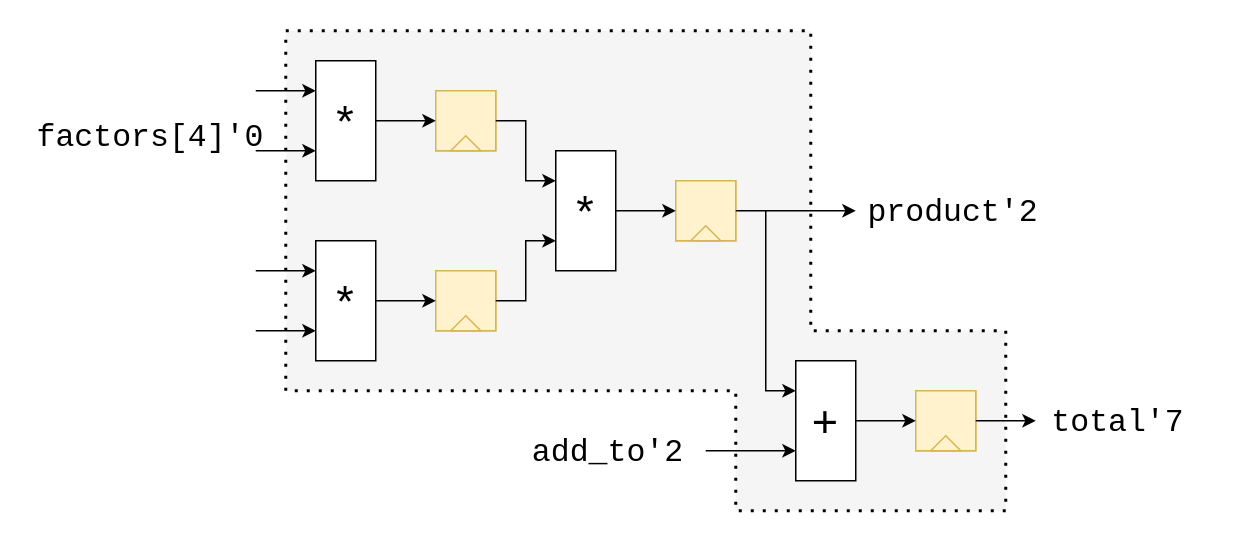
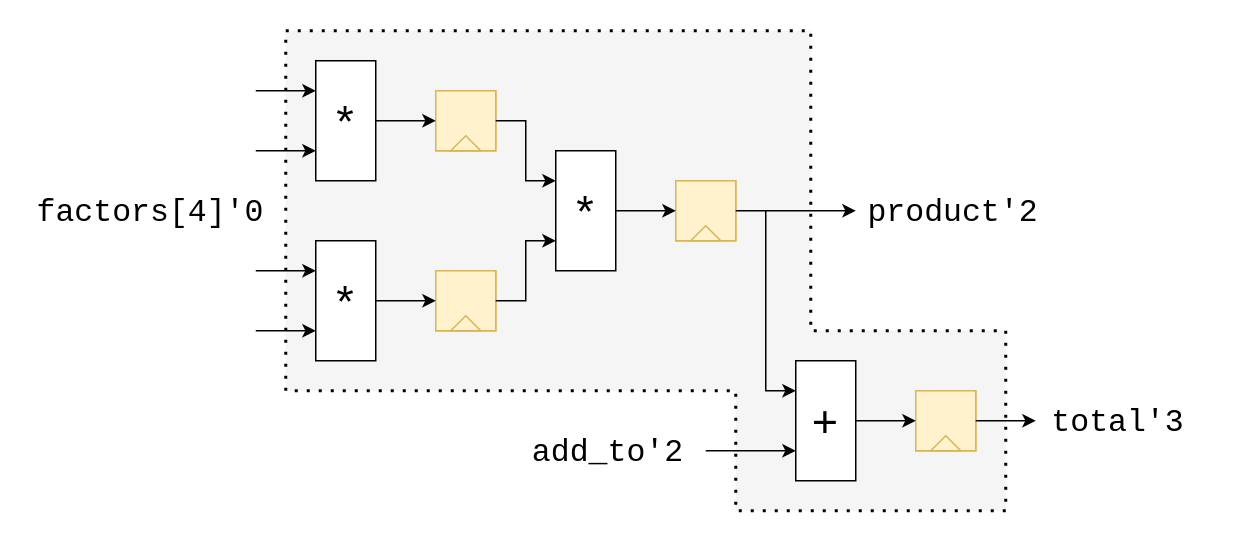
(151, 136) -> (151, 211)
(1118, 421) -> (1118, 421)
